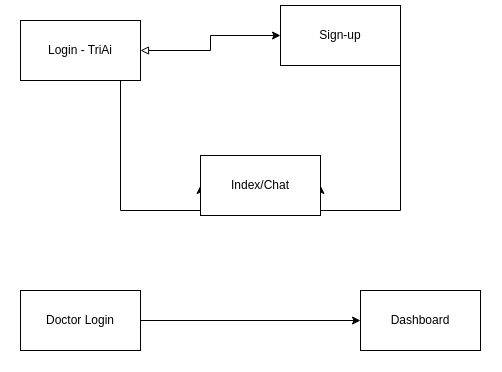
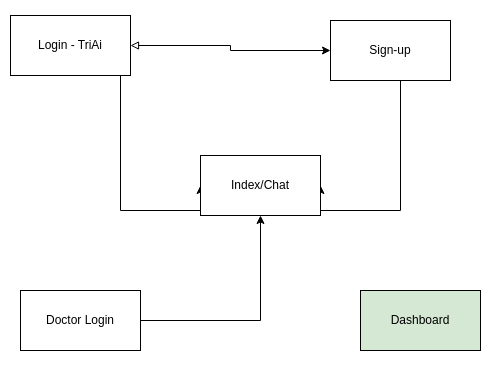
(341, 36) -> (391, 51)
(81, 51) -> (71, 46)
(306, 321) -> (261, 273)
(421, 321) -> (421, 321)
